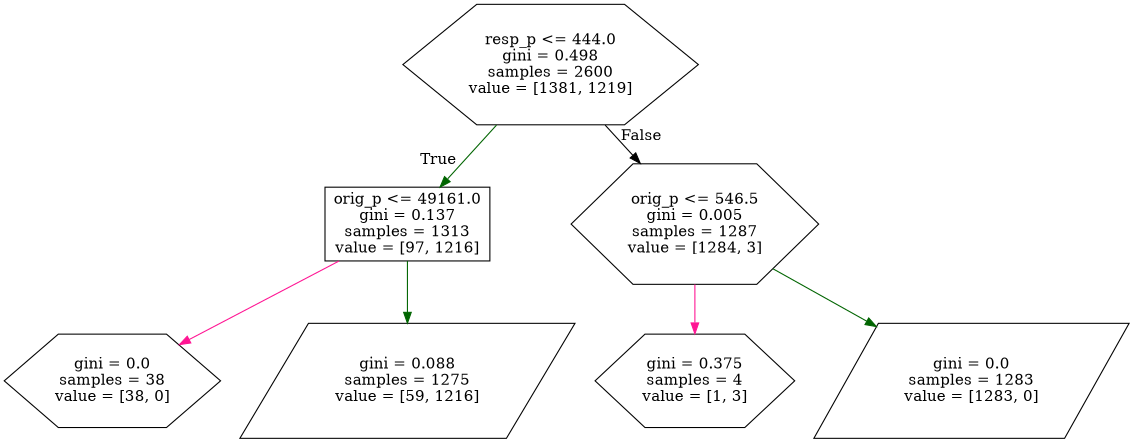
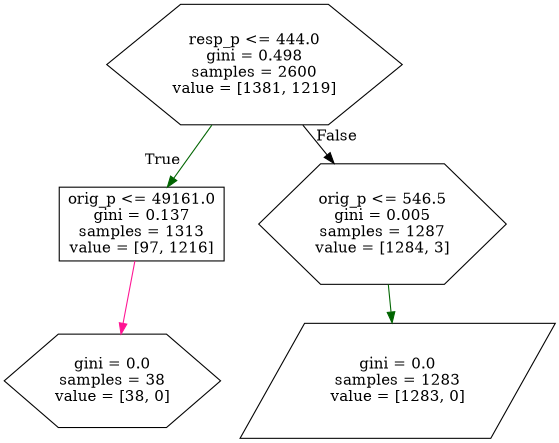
(407, 381) -> none
(695, 381) -> none
